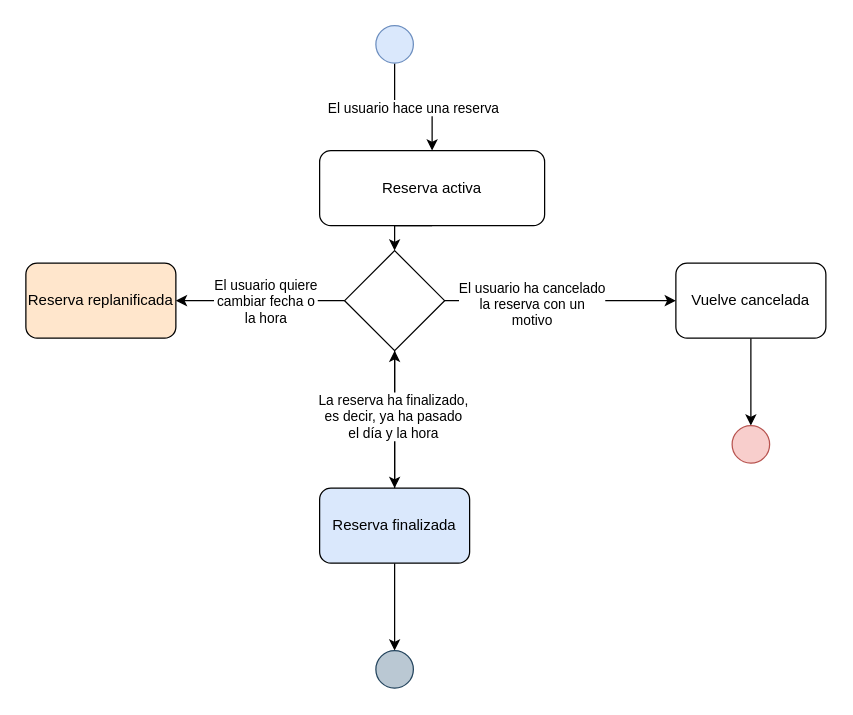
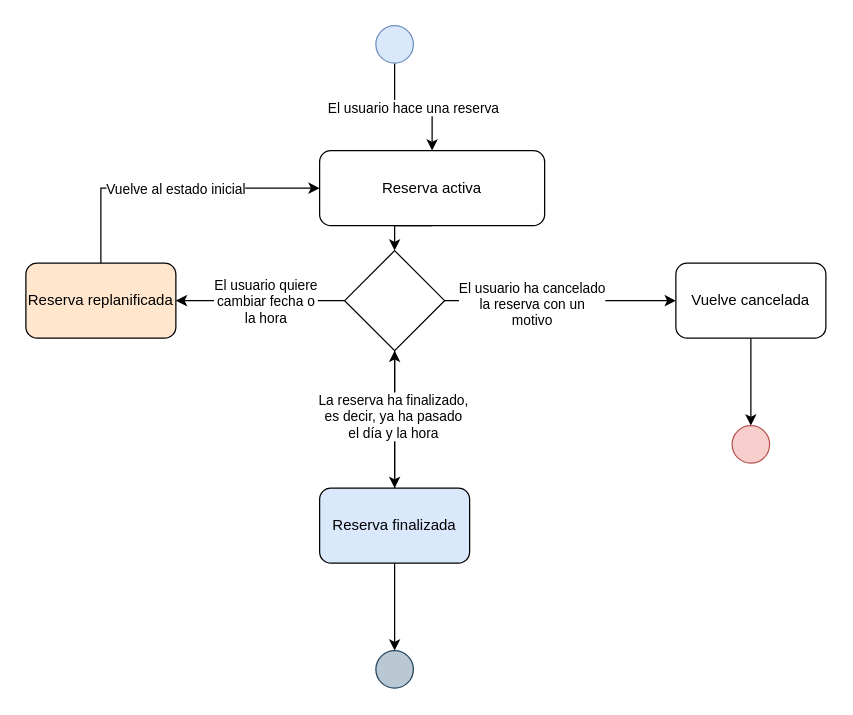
none -> (168, 188)
